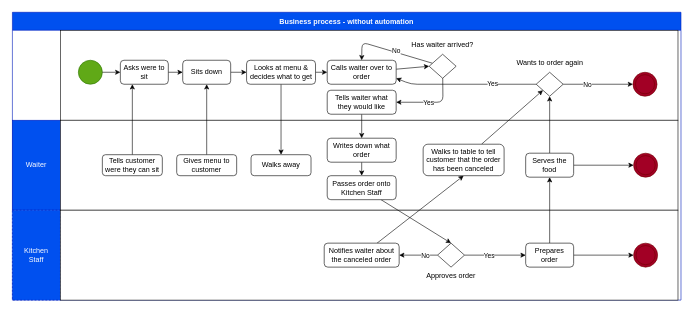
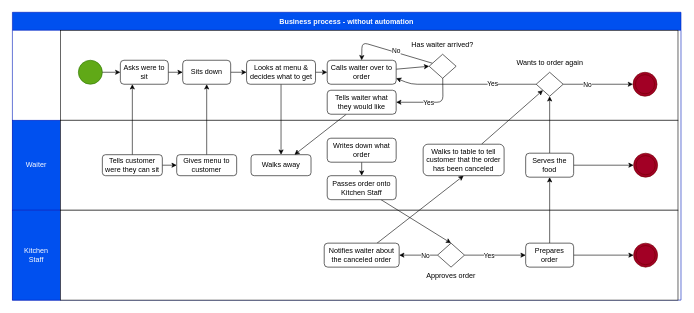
(362, 132) -> (322, 133)
none -> (171, 165)
(36, 255) -> (36, 255)
